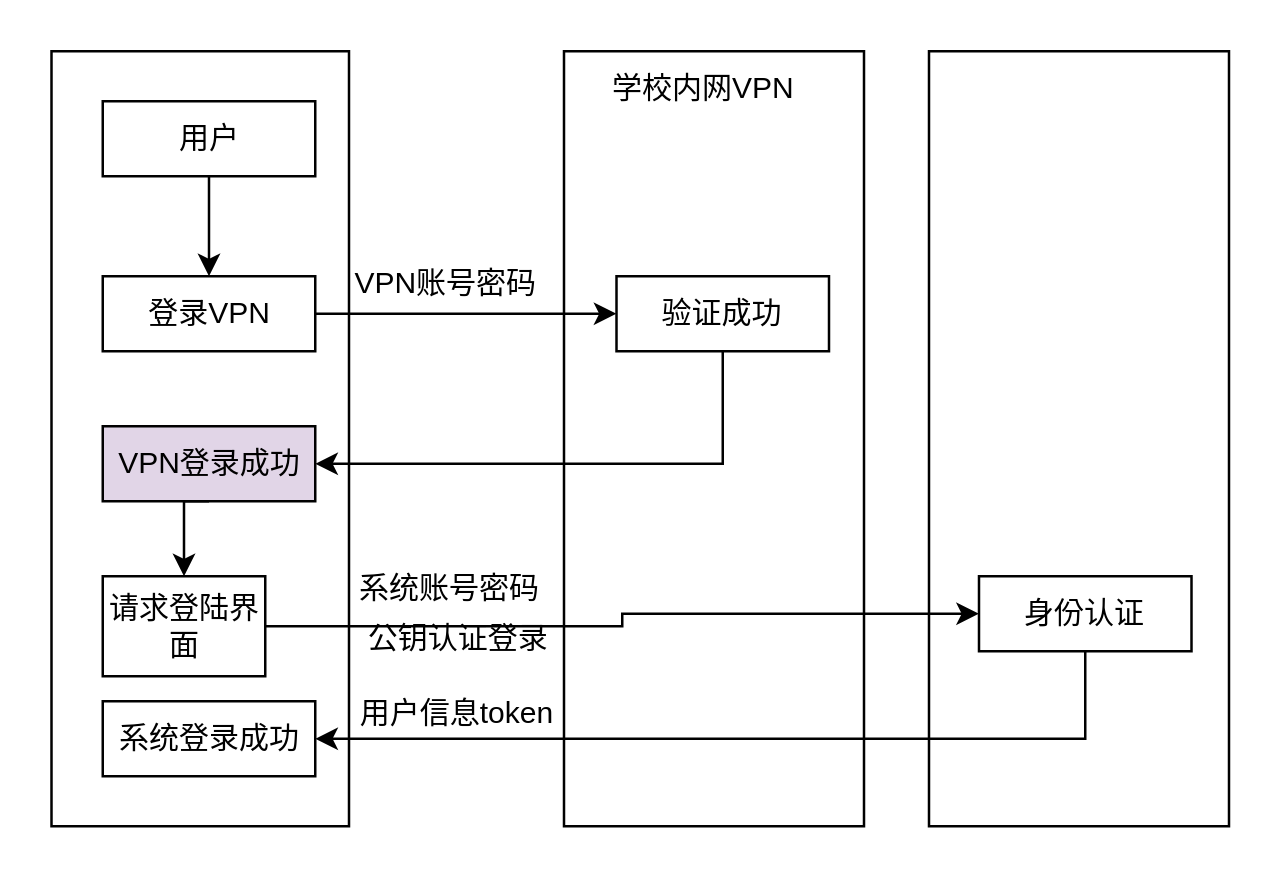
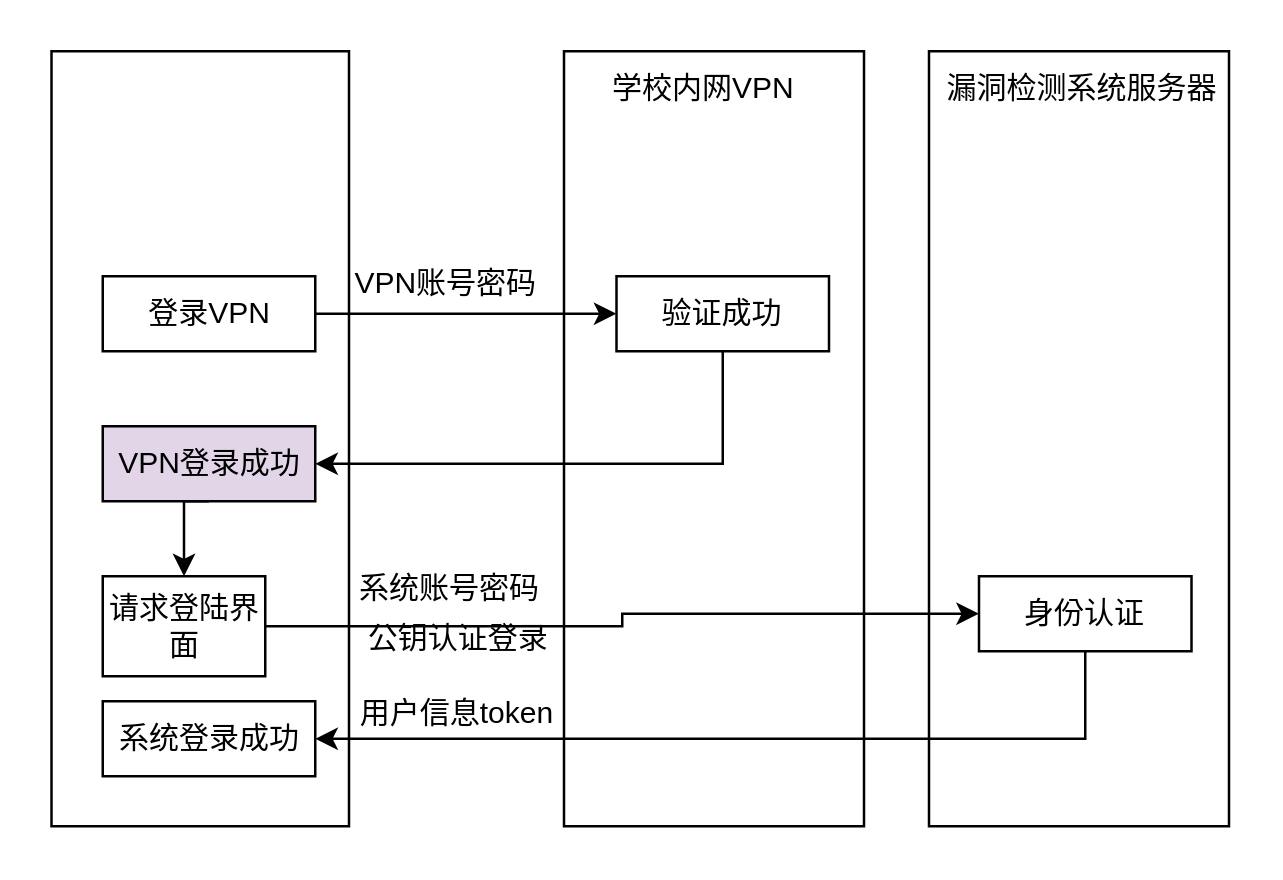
none -> (1083, 89)
(209, 139) -> none
(209, 218) -> none
